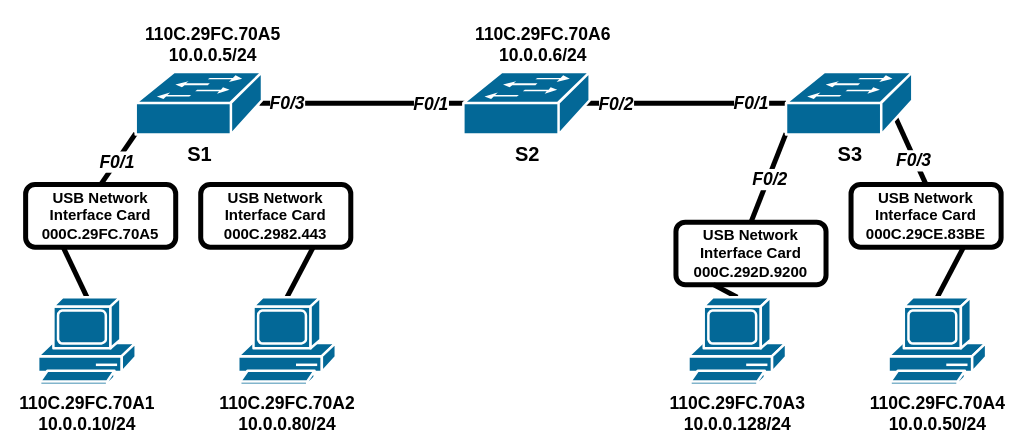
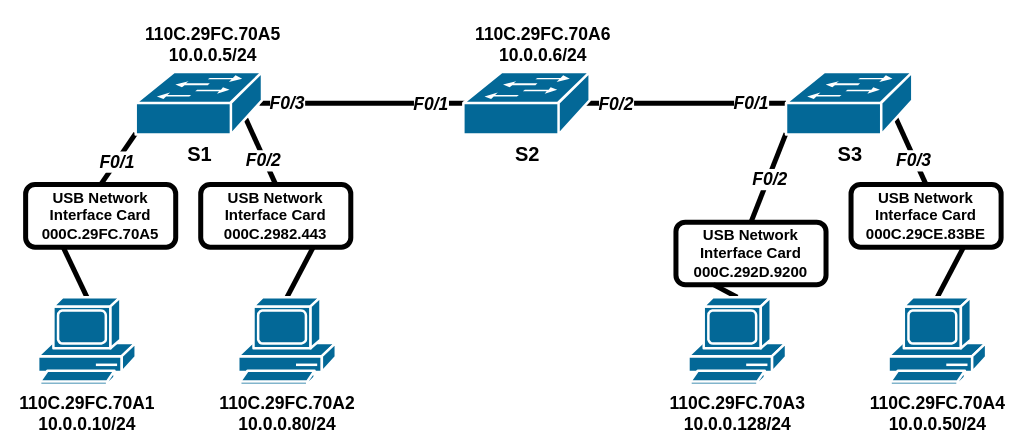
none -> (261, 151)
